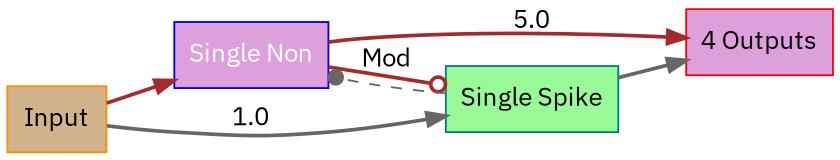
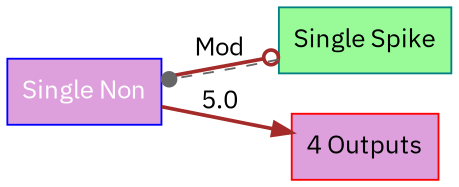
(643, 71) -> none
(57, 119) -> none
